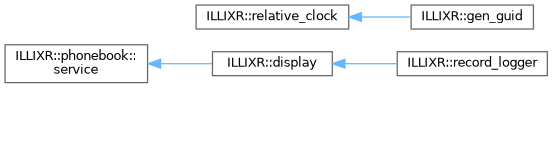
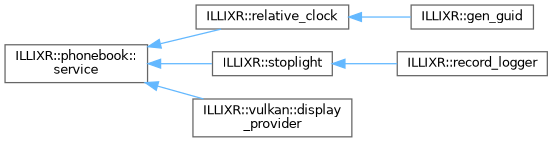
none -> (191, 36)
(272, 64) -> (272, 64)
none -> (272, 118)
